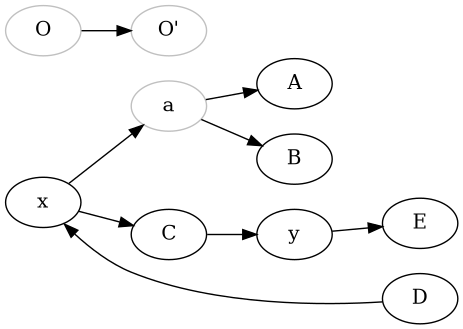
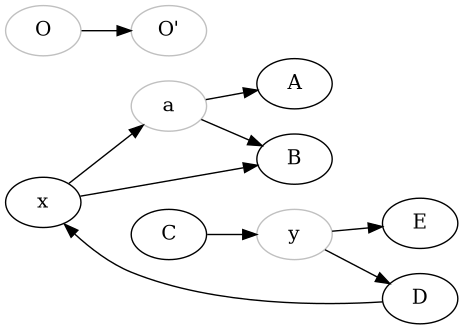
(99, 217) -> (162, 182)
(295, 234) -> (295, 234)
none -> (351, 263)
